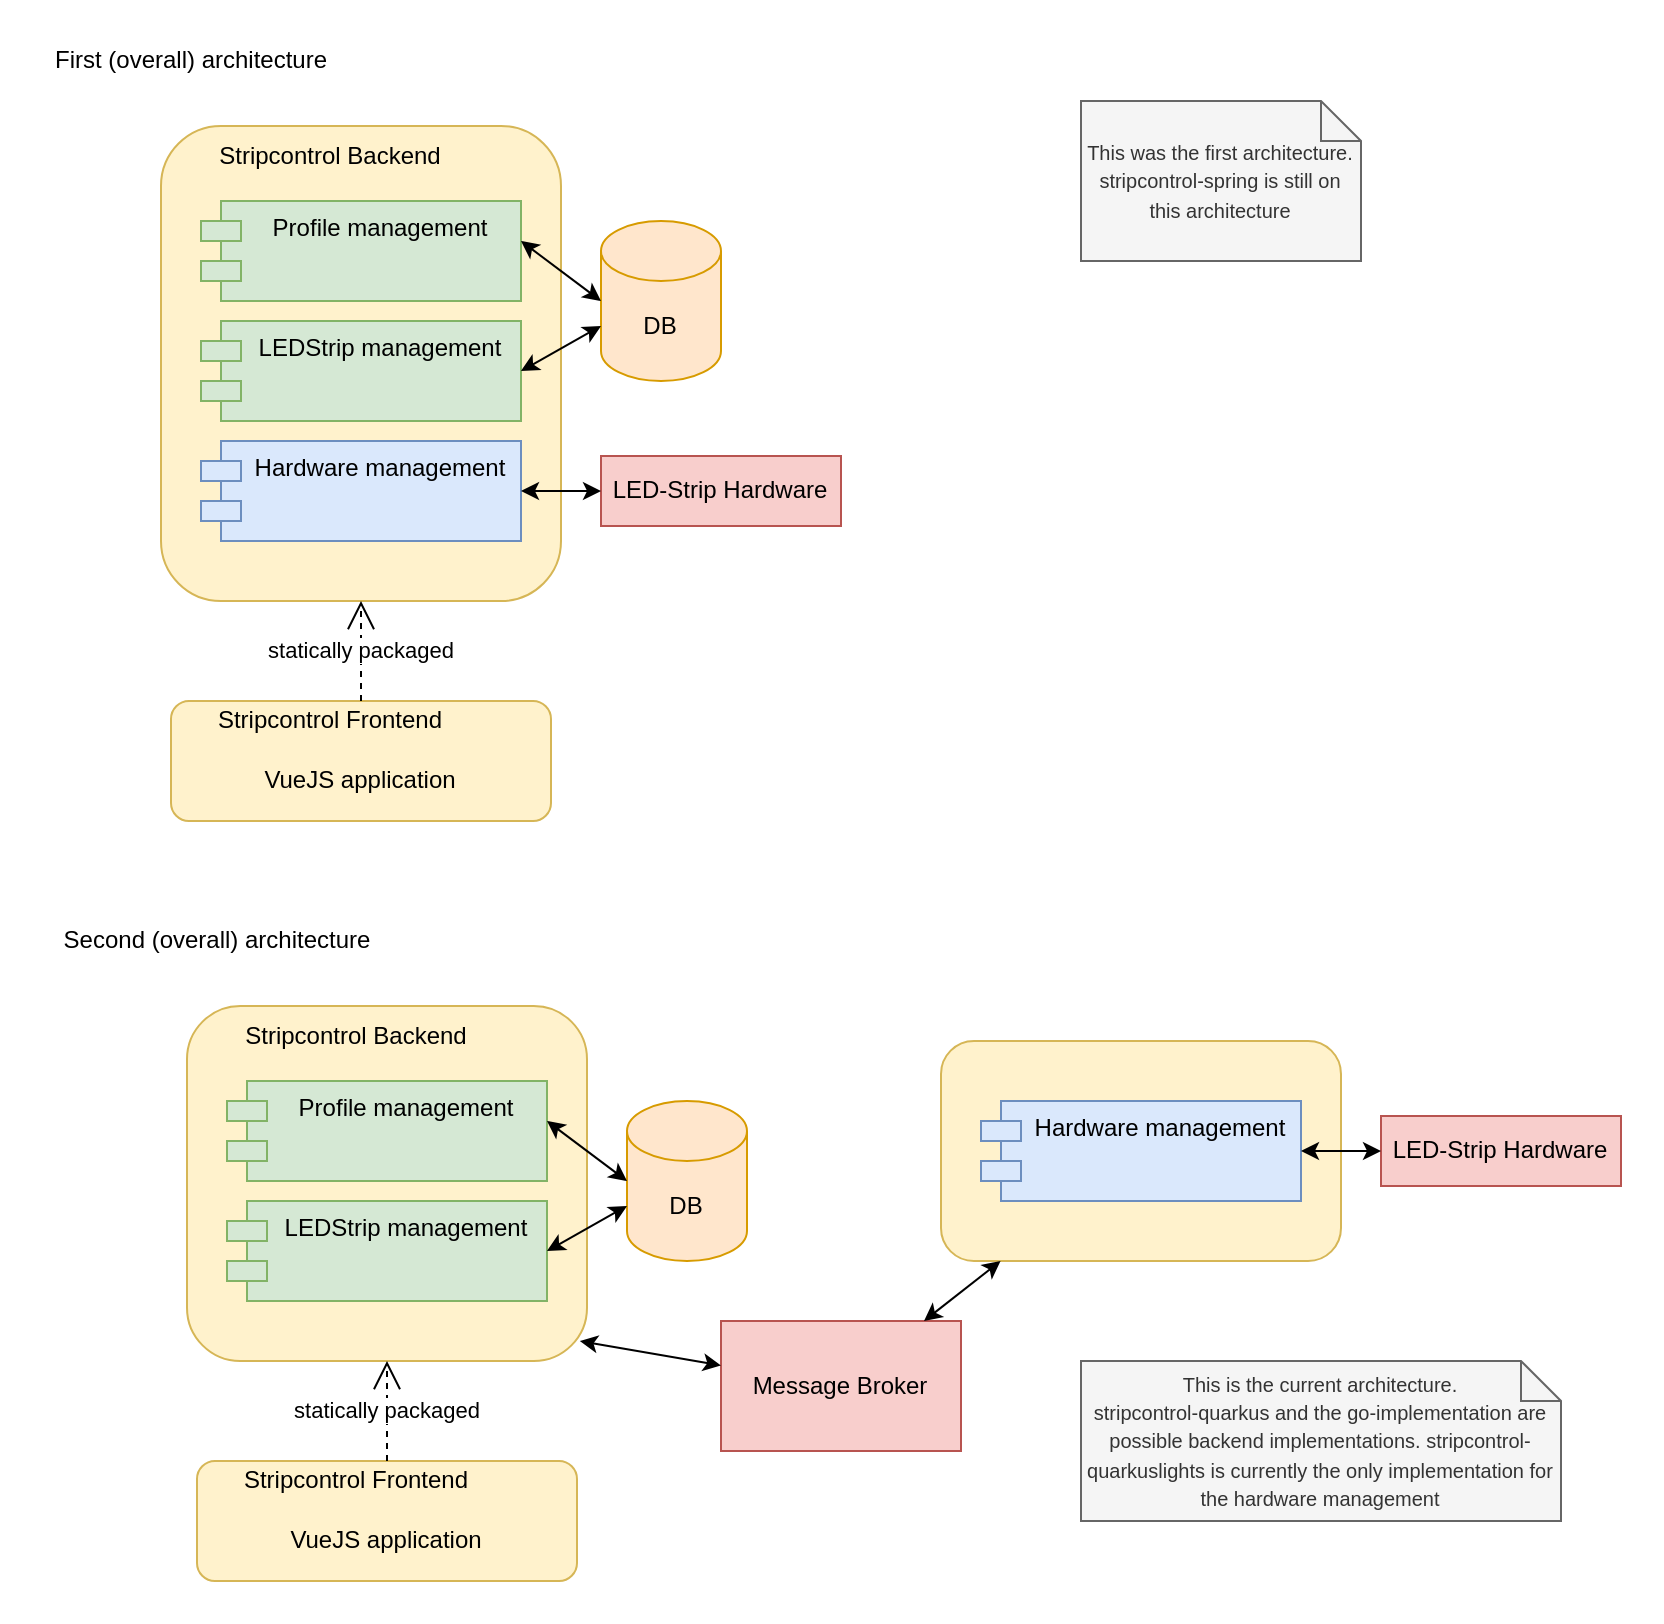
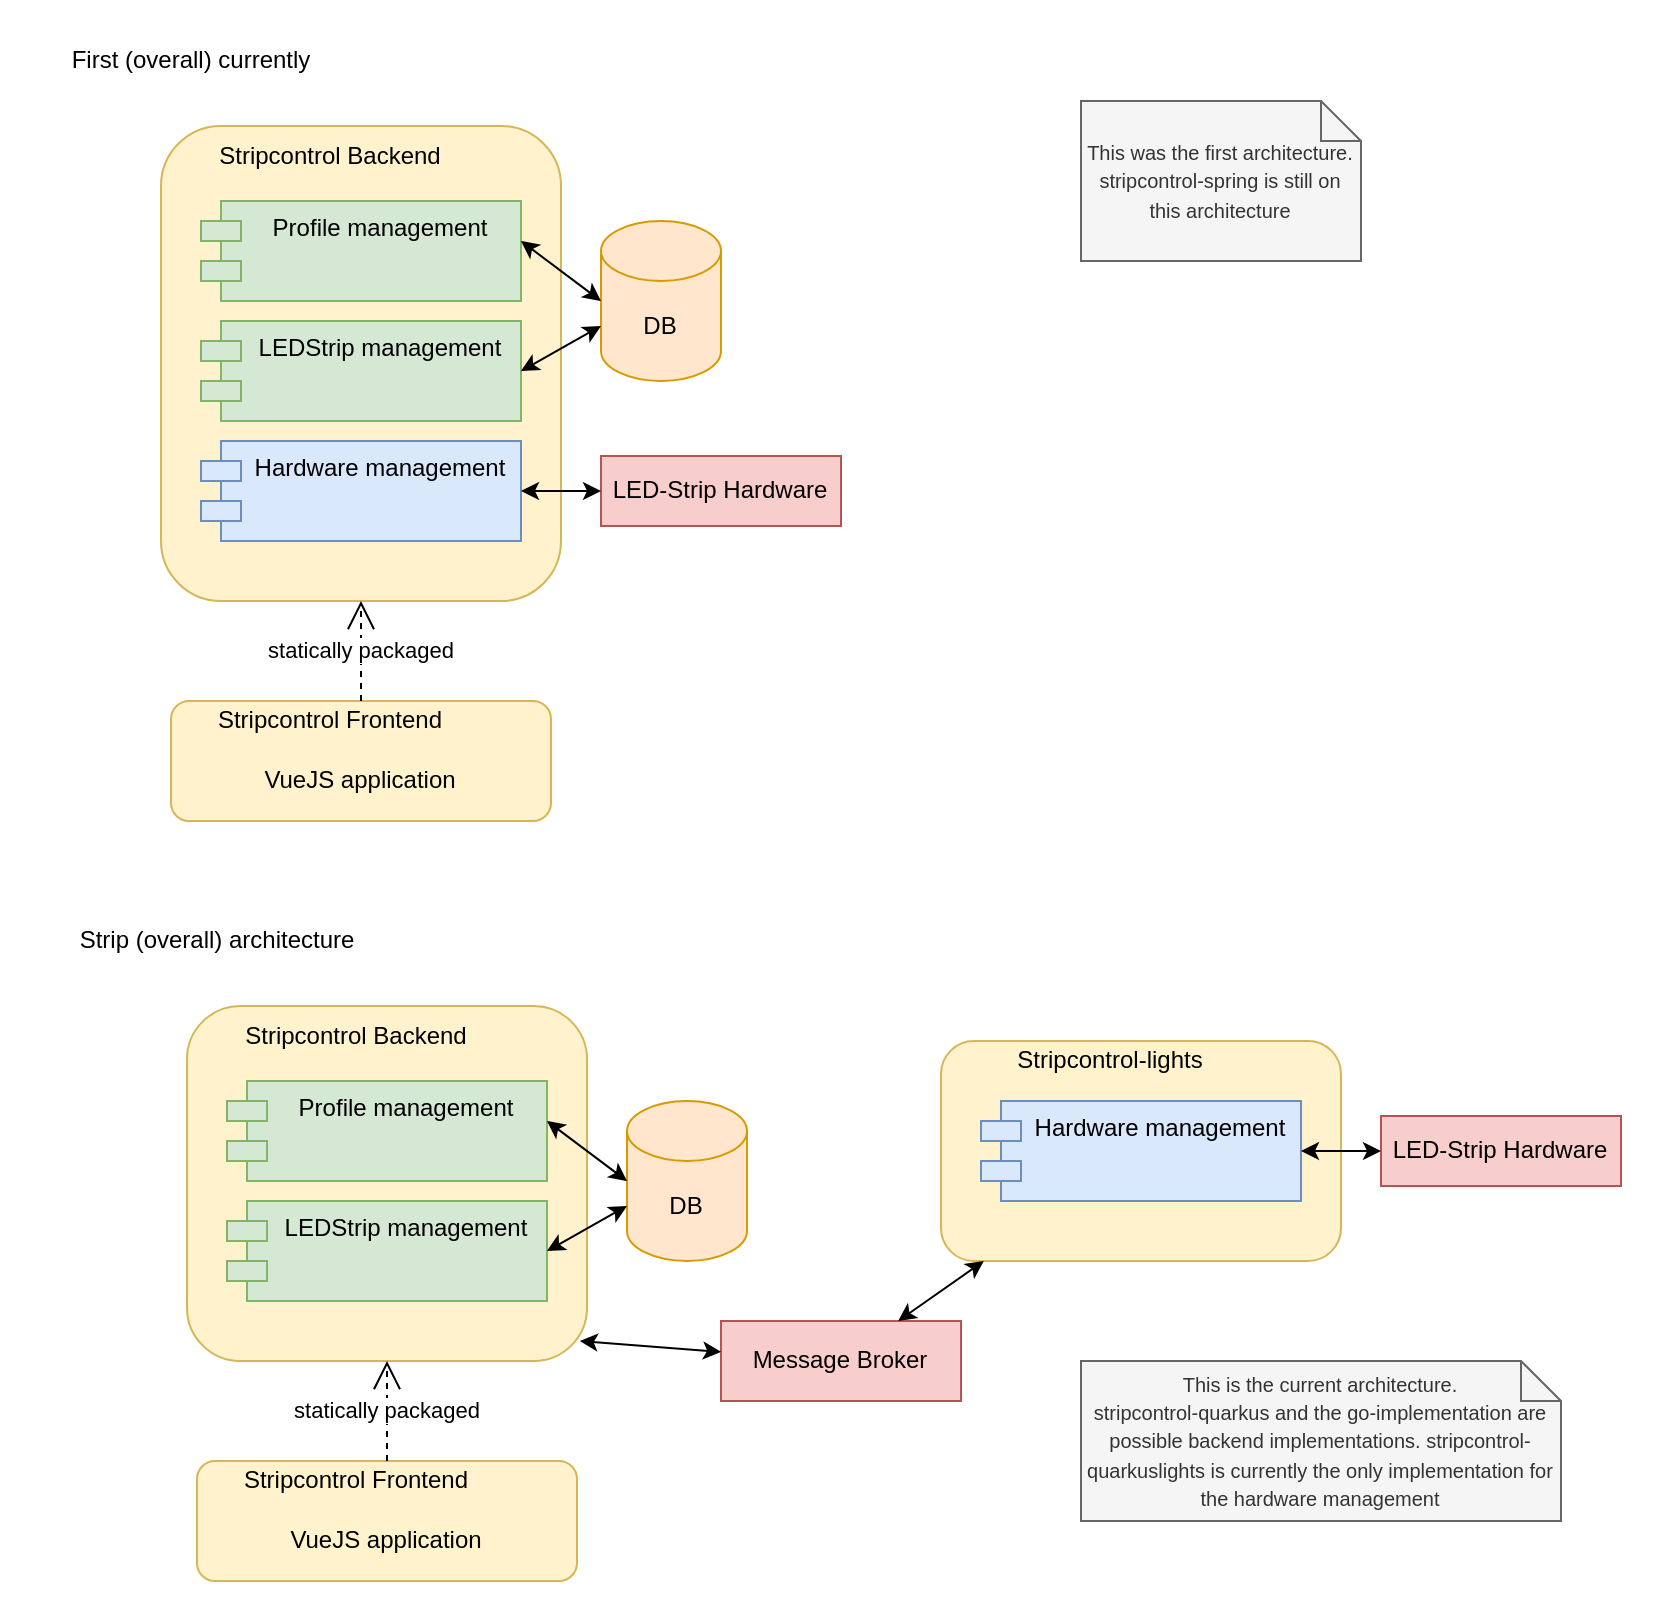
(192, 61) -> (192, 61)
(218, 941) -> (218, 941)
none -> (1111, 1061)
(841, 1386) -> (841, 1361)
